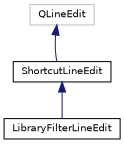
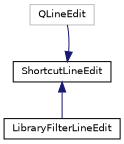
(55, 48) -> (69, 38)
